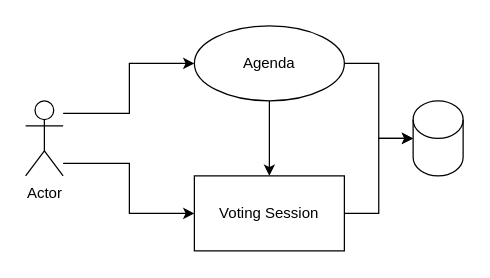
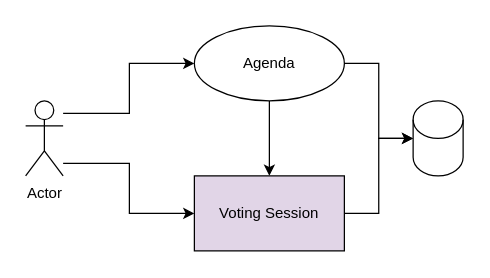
(269, 213) -> (269, 213)
